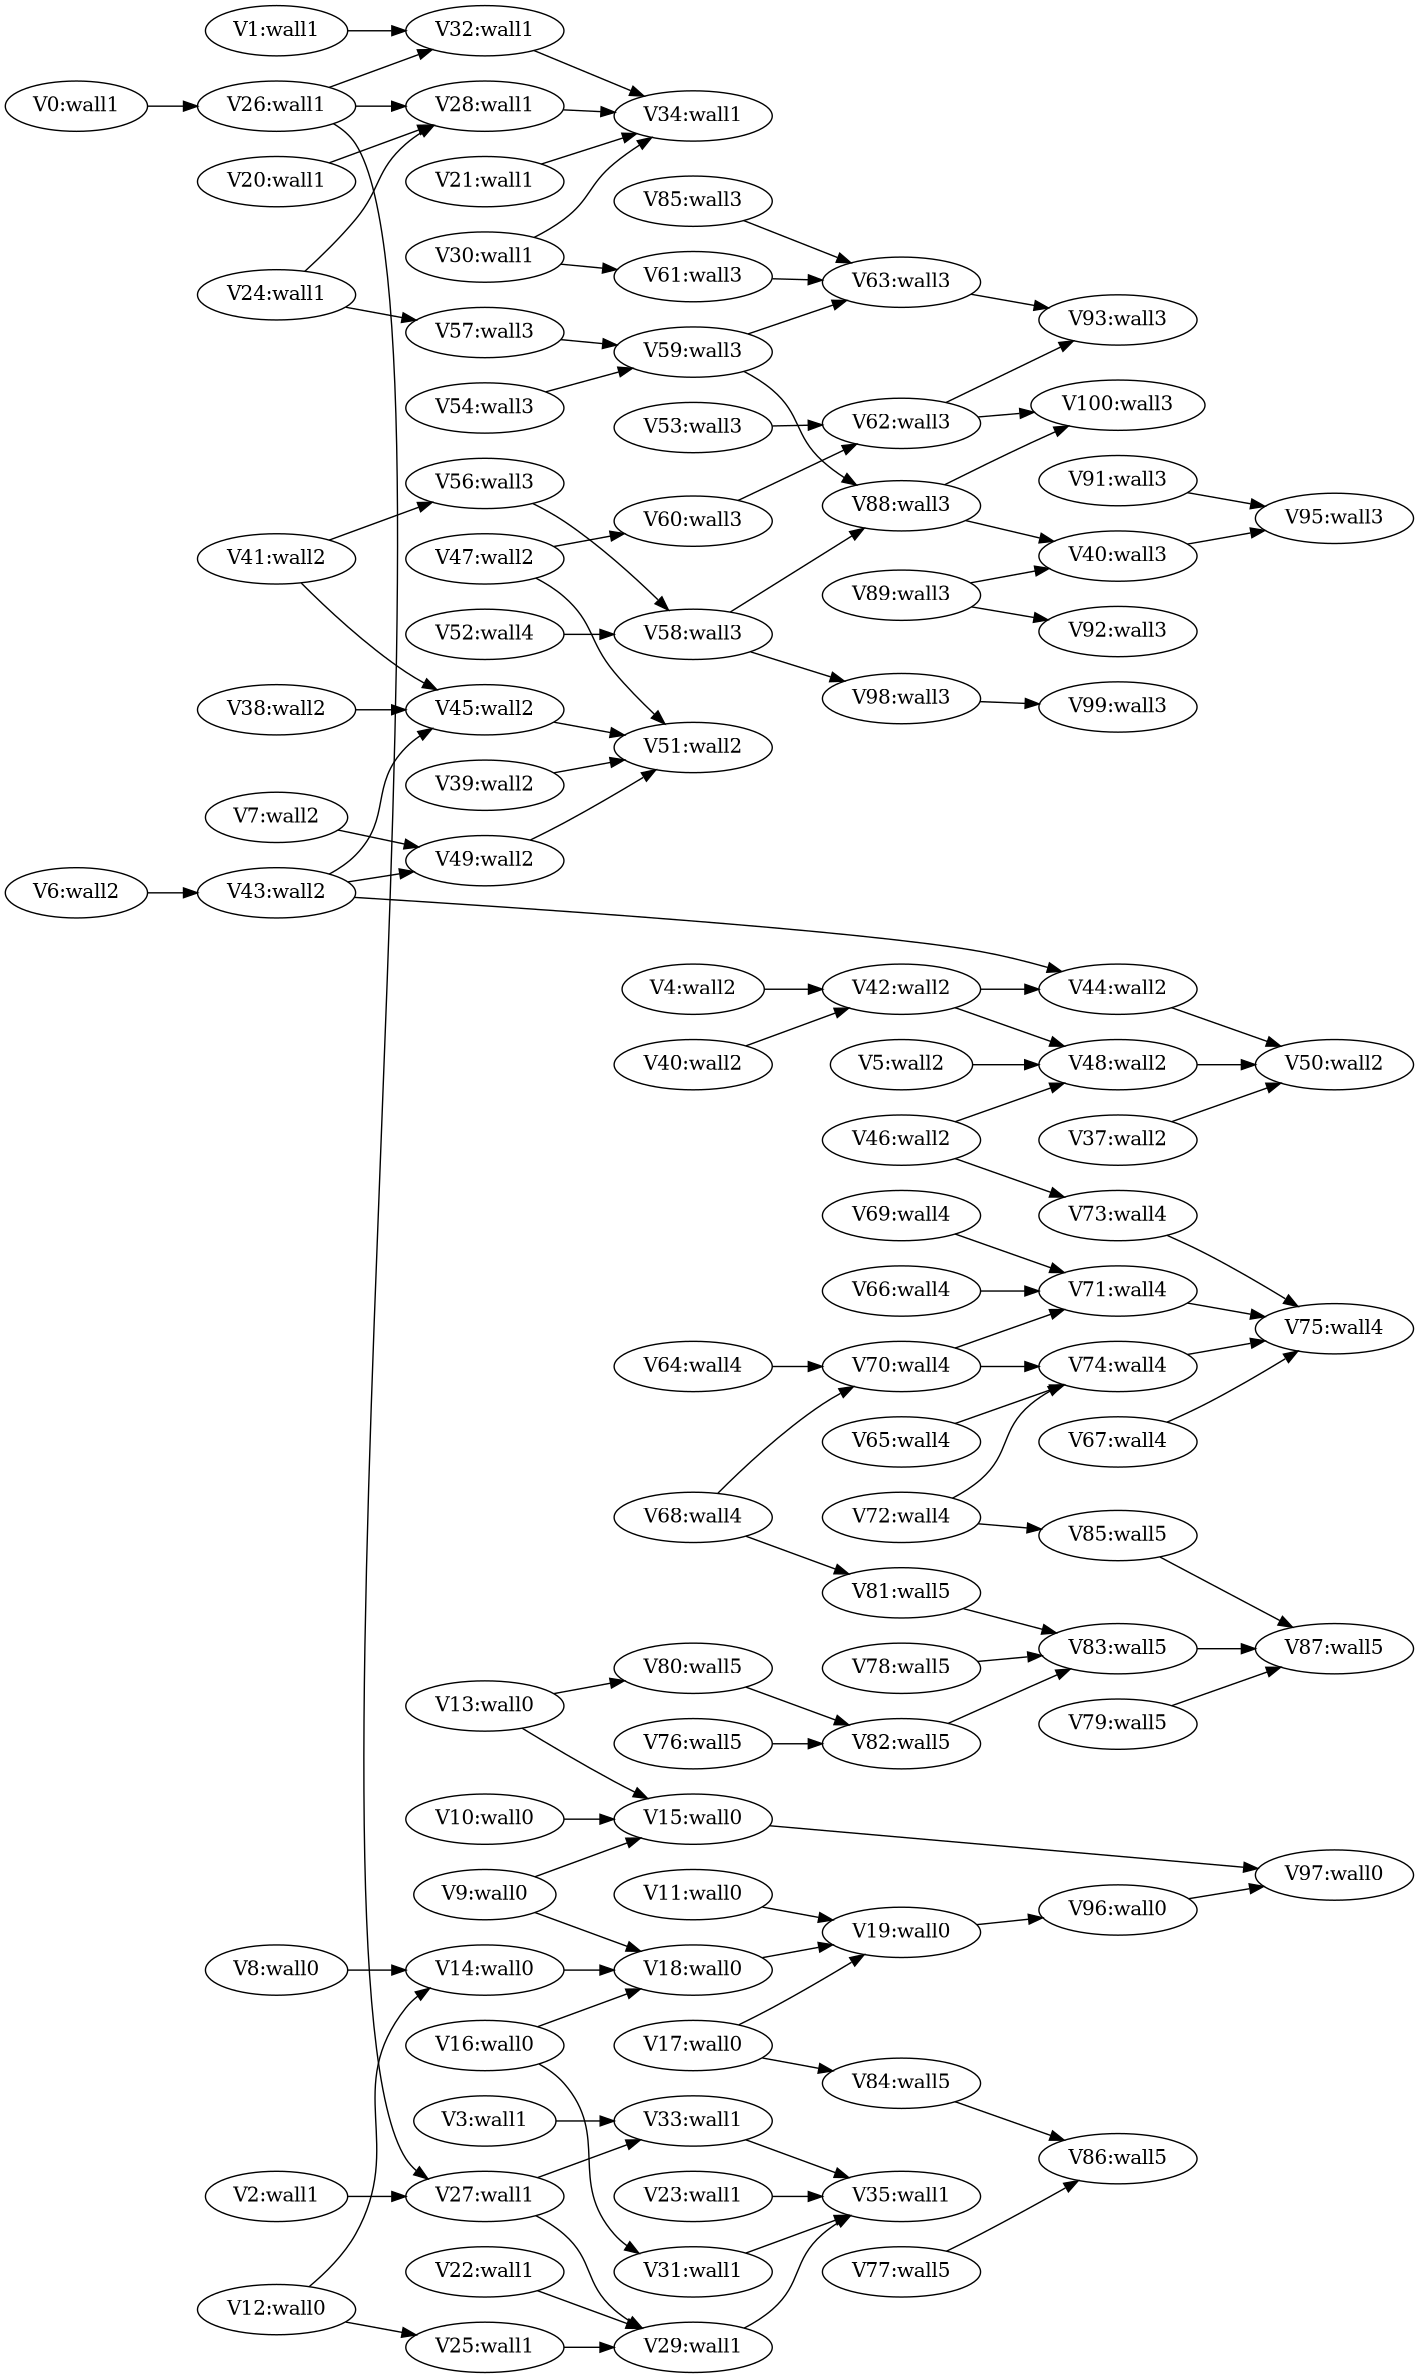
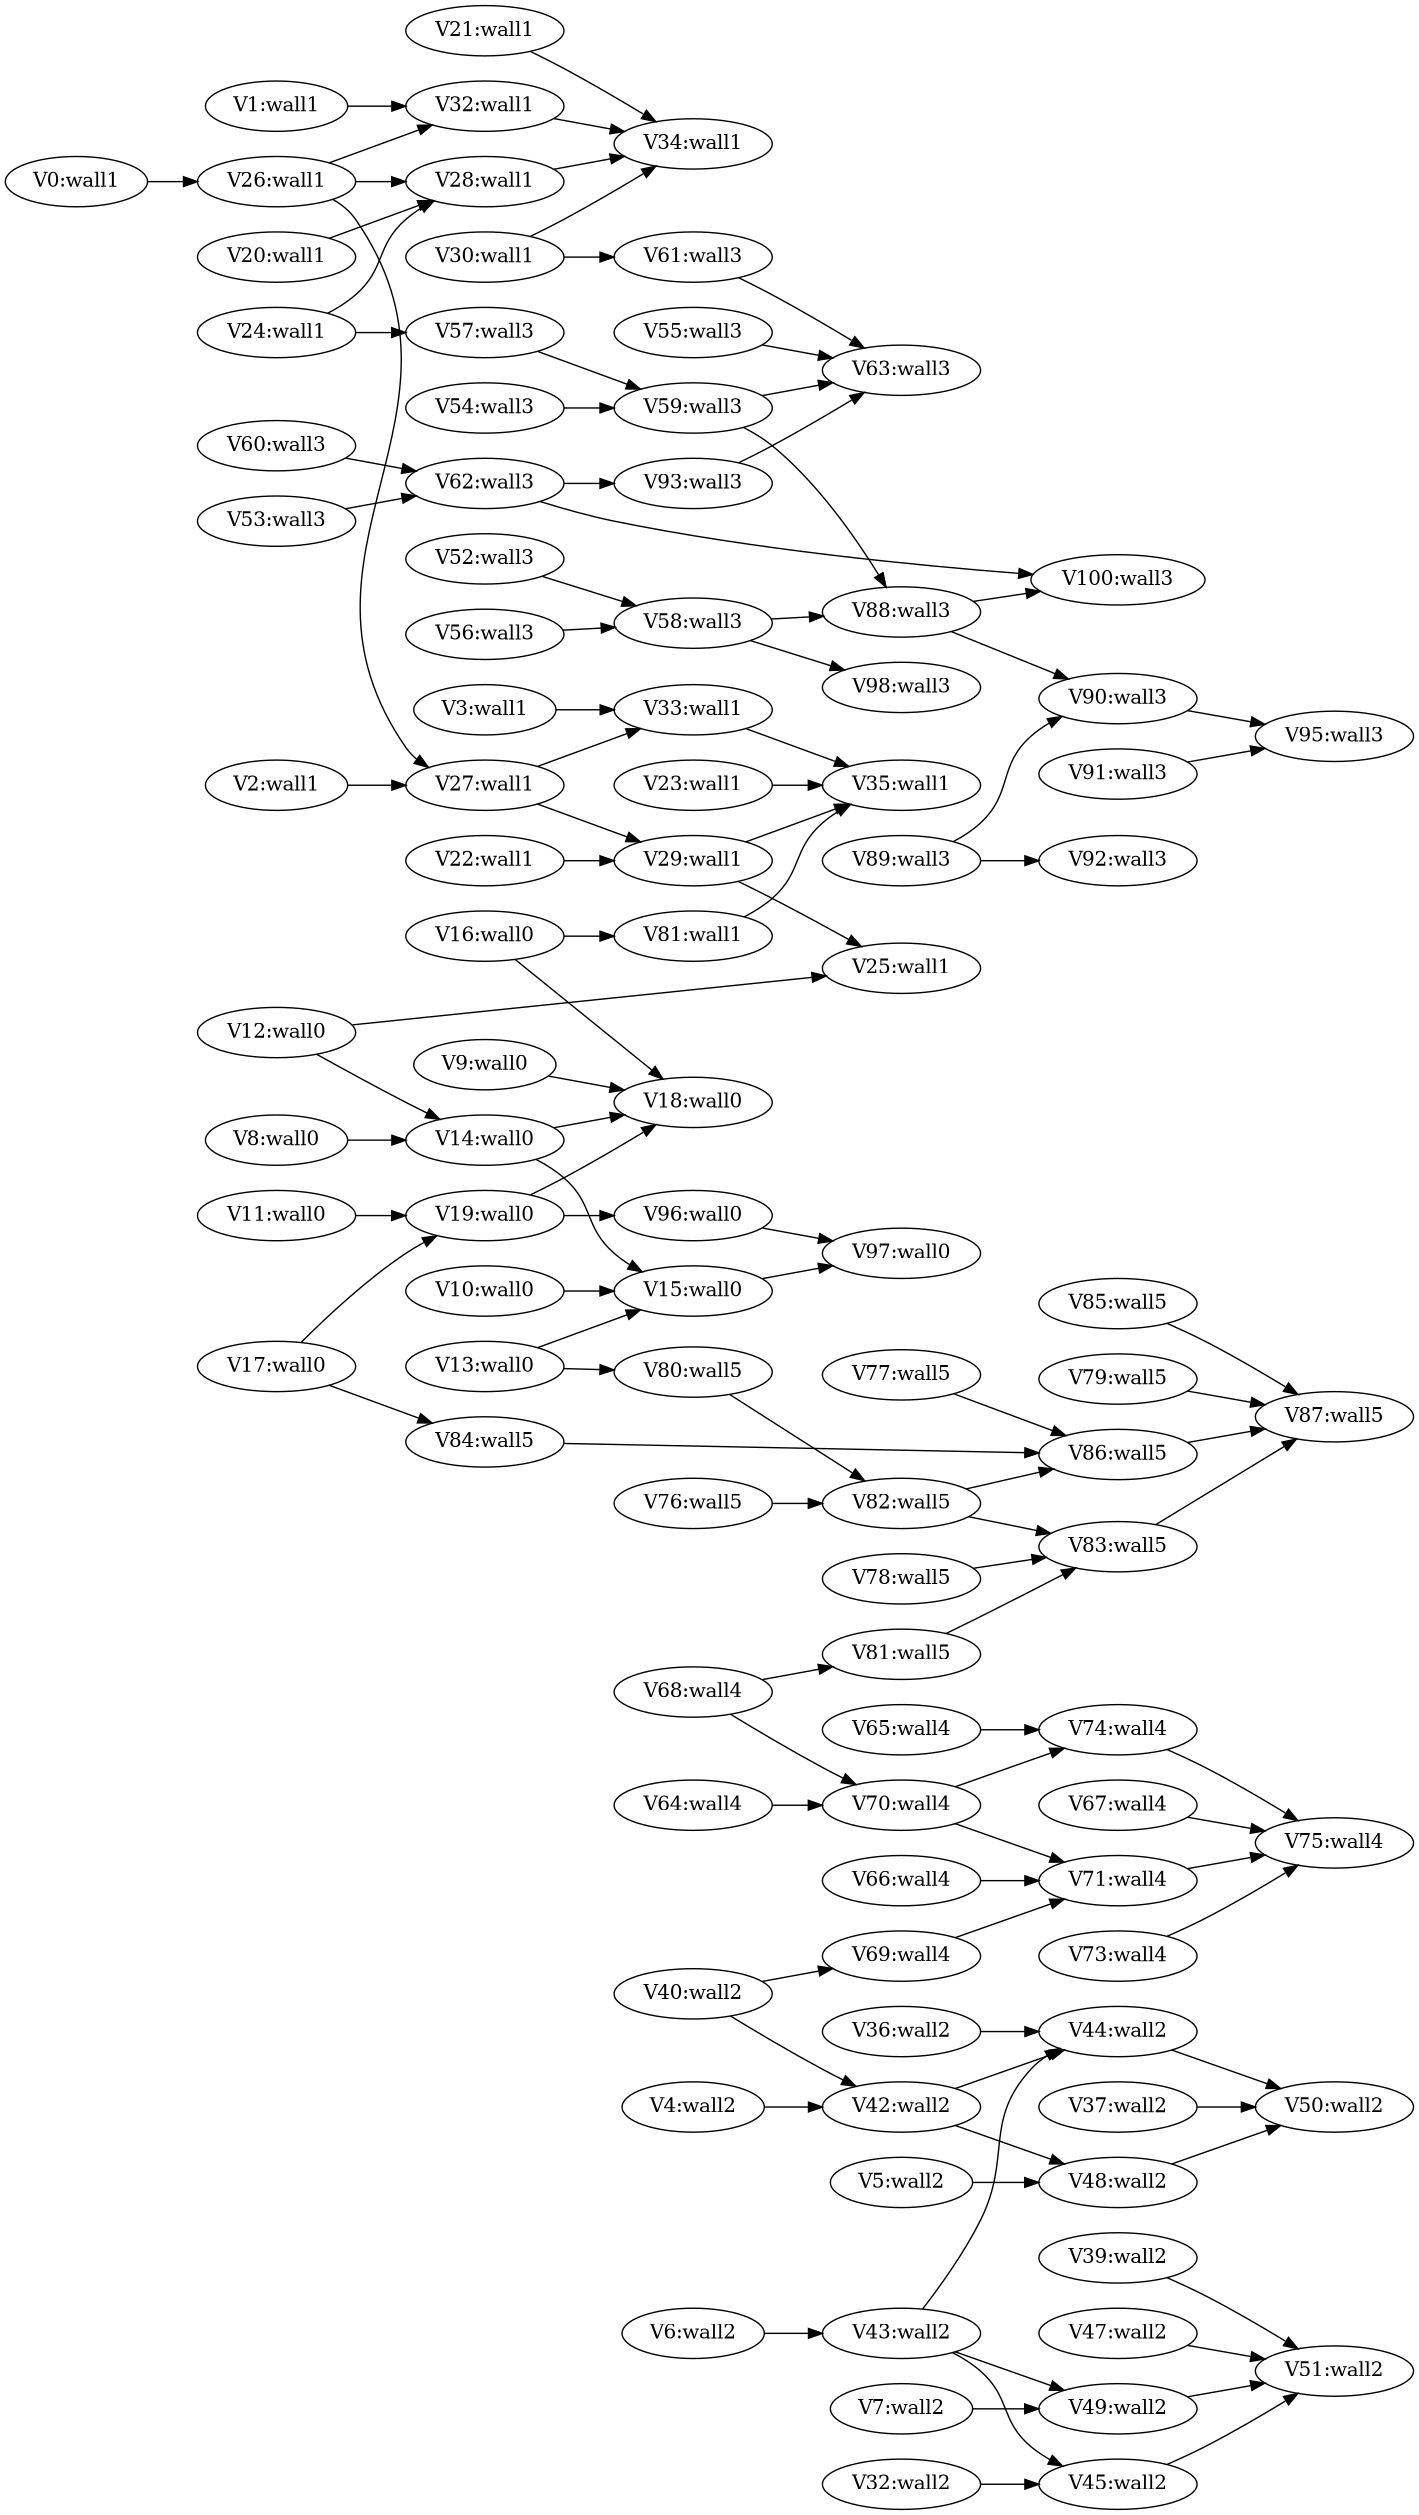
(693, 201) -> (693, 333)
(1003, 300) -> (796, 433)
(578, 542) -> none
(1118, 556) -> (1118, 699)
(277, 559) -> none
(485, 634) -> (485, 559)
(1118, 707) -> none
(277, 710) -> (902, 2484)
(902, 1140) -> none
none -> (1219, 1437)
none -> (1003, 1481)
(902, 1517) -> none
(581, 1860) -> (585, 1206)
(791, 1952) -> (588, 1165)
none -> (791, 1976)
none -> (902, 2032)
(693, 2272) -> (693, 936)
(582, 2347) -> (794, 910)
